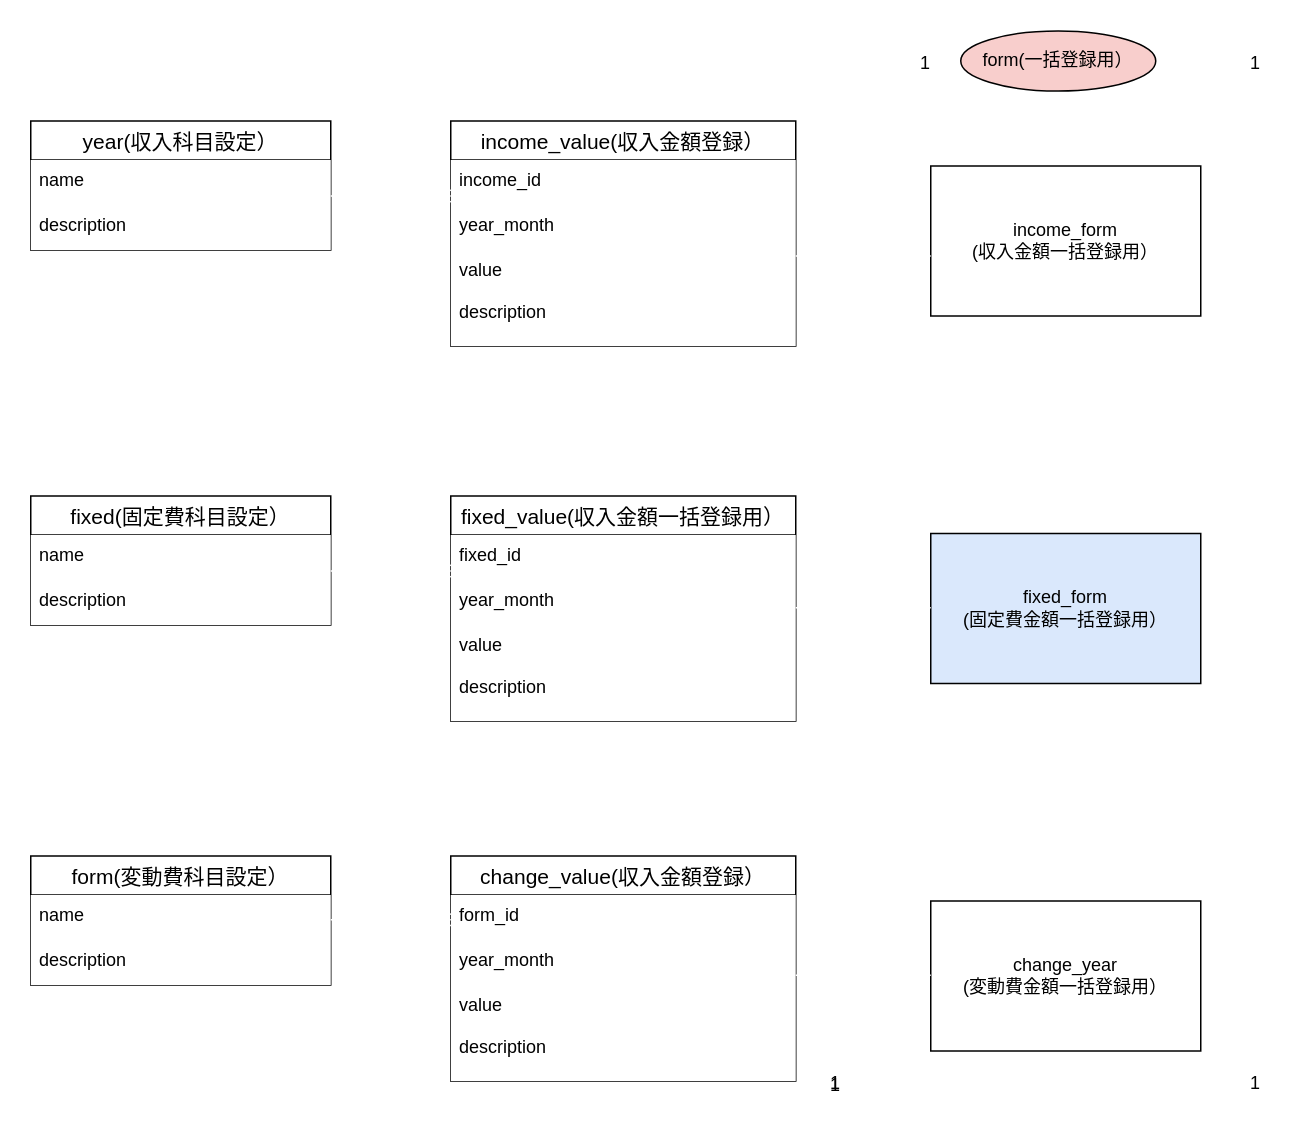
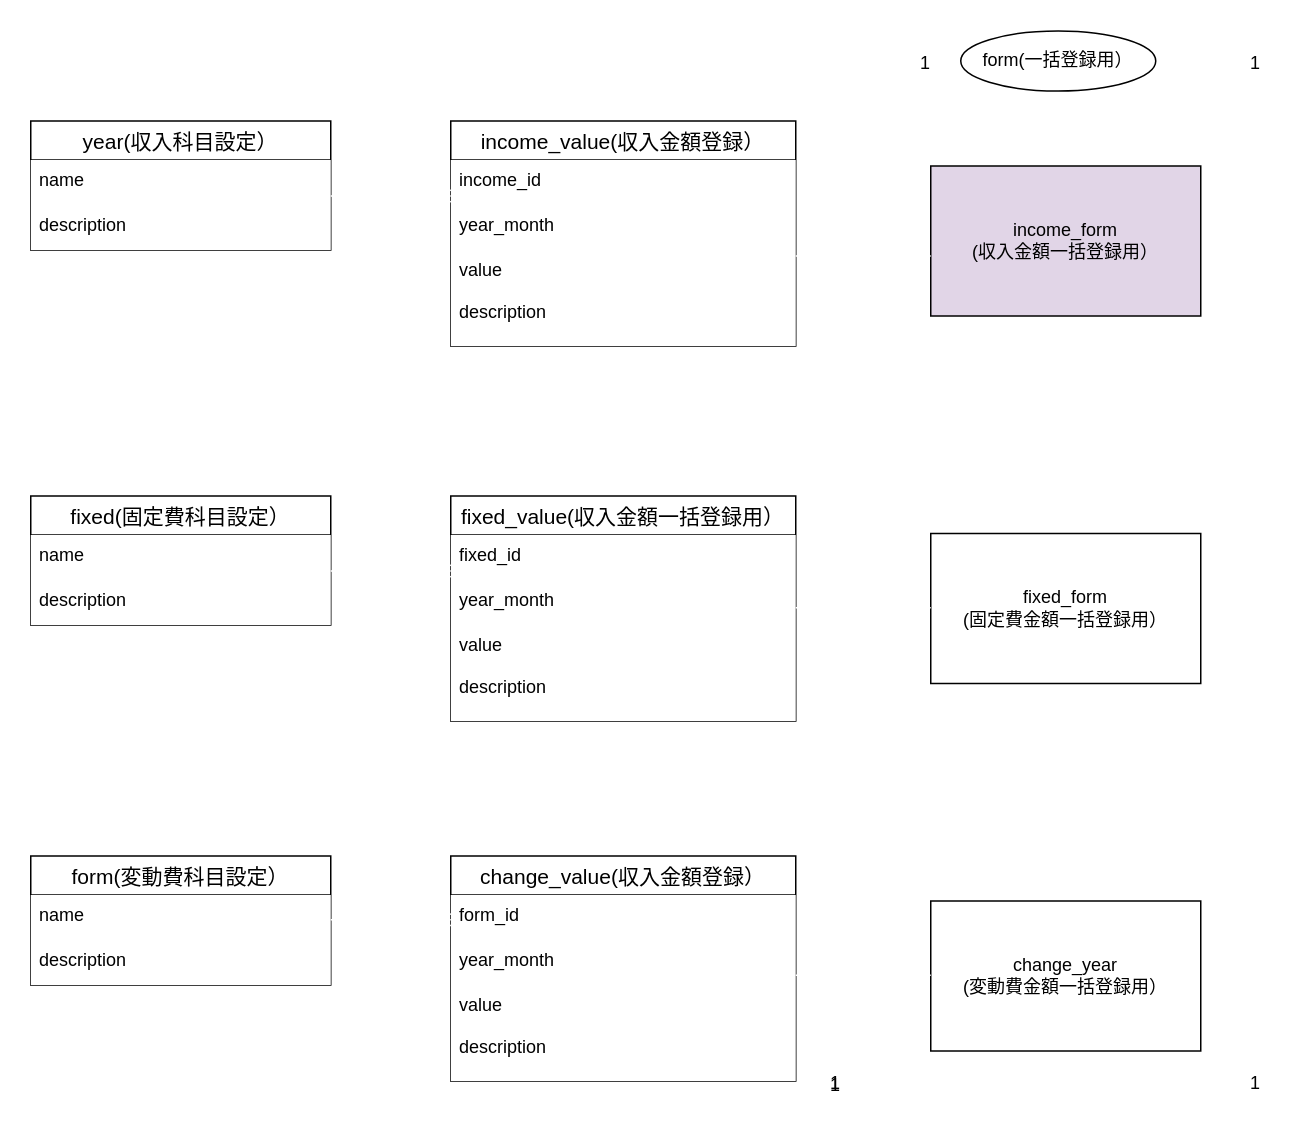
(1058, 61) -> (1058, 61)
(1066, 241) -> (1066, 241)
(1066, 608) -> (1066, 608)
